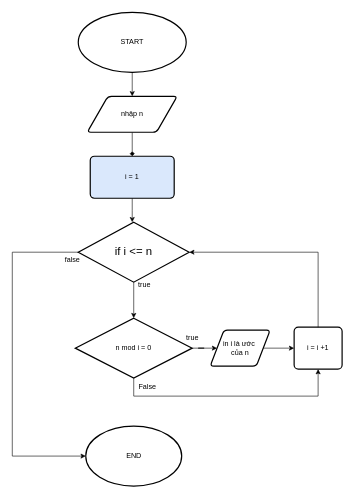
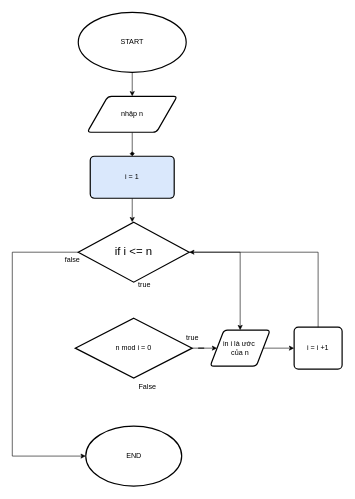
(134, 312) -> (240, 324)
(318, 374) -> none
